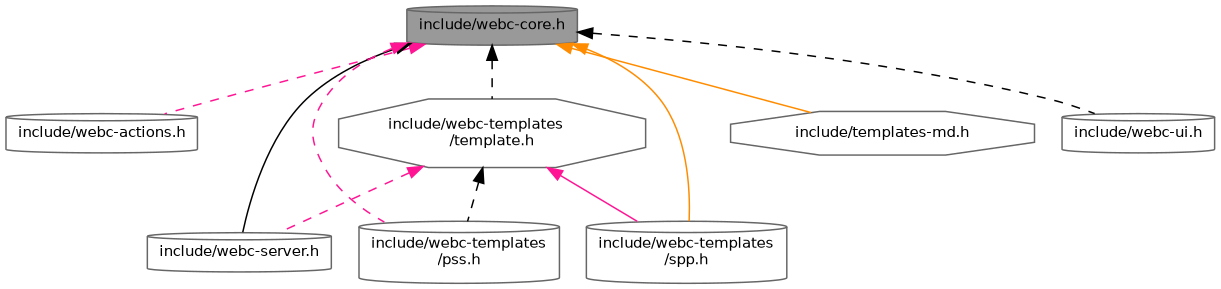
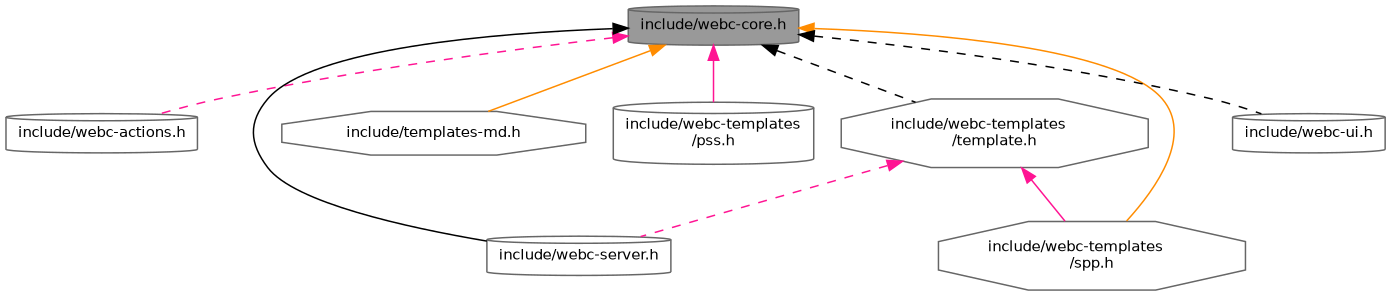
(313, 131) -> (714, 81)
(473, 202) -> none
(687, 252) -> (1092, 256)
